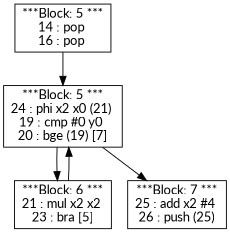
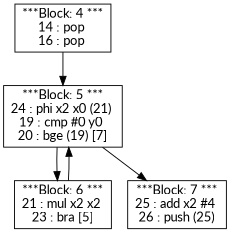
(63, 28) -> (63, 28)
